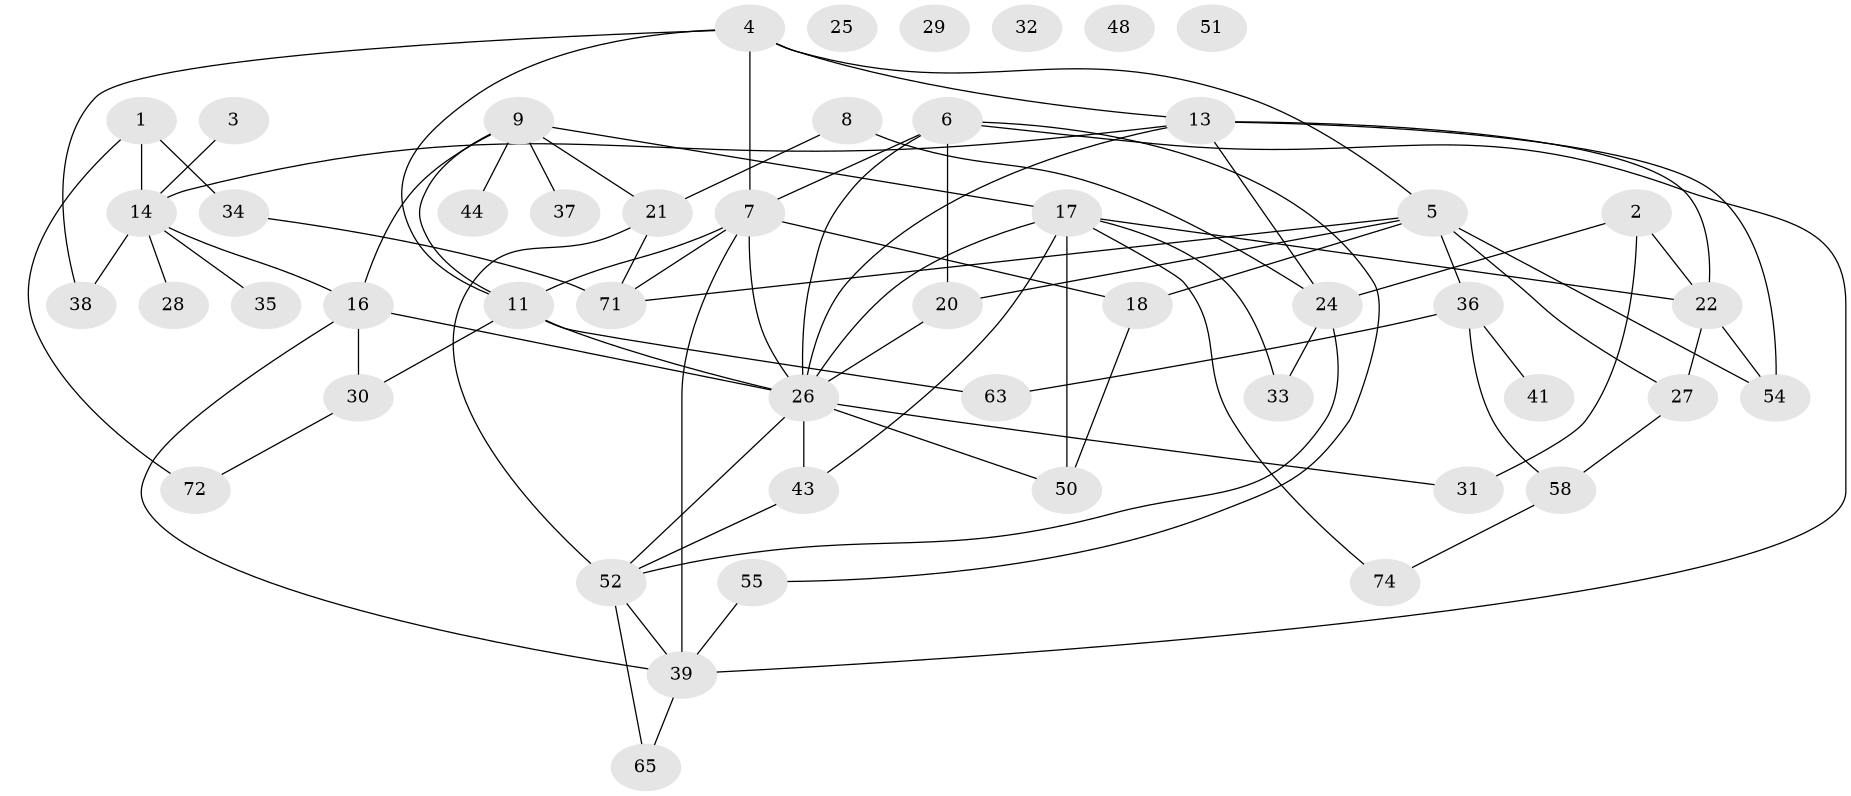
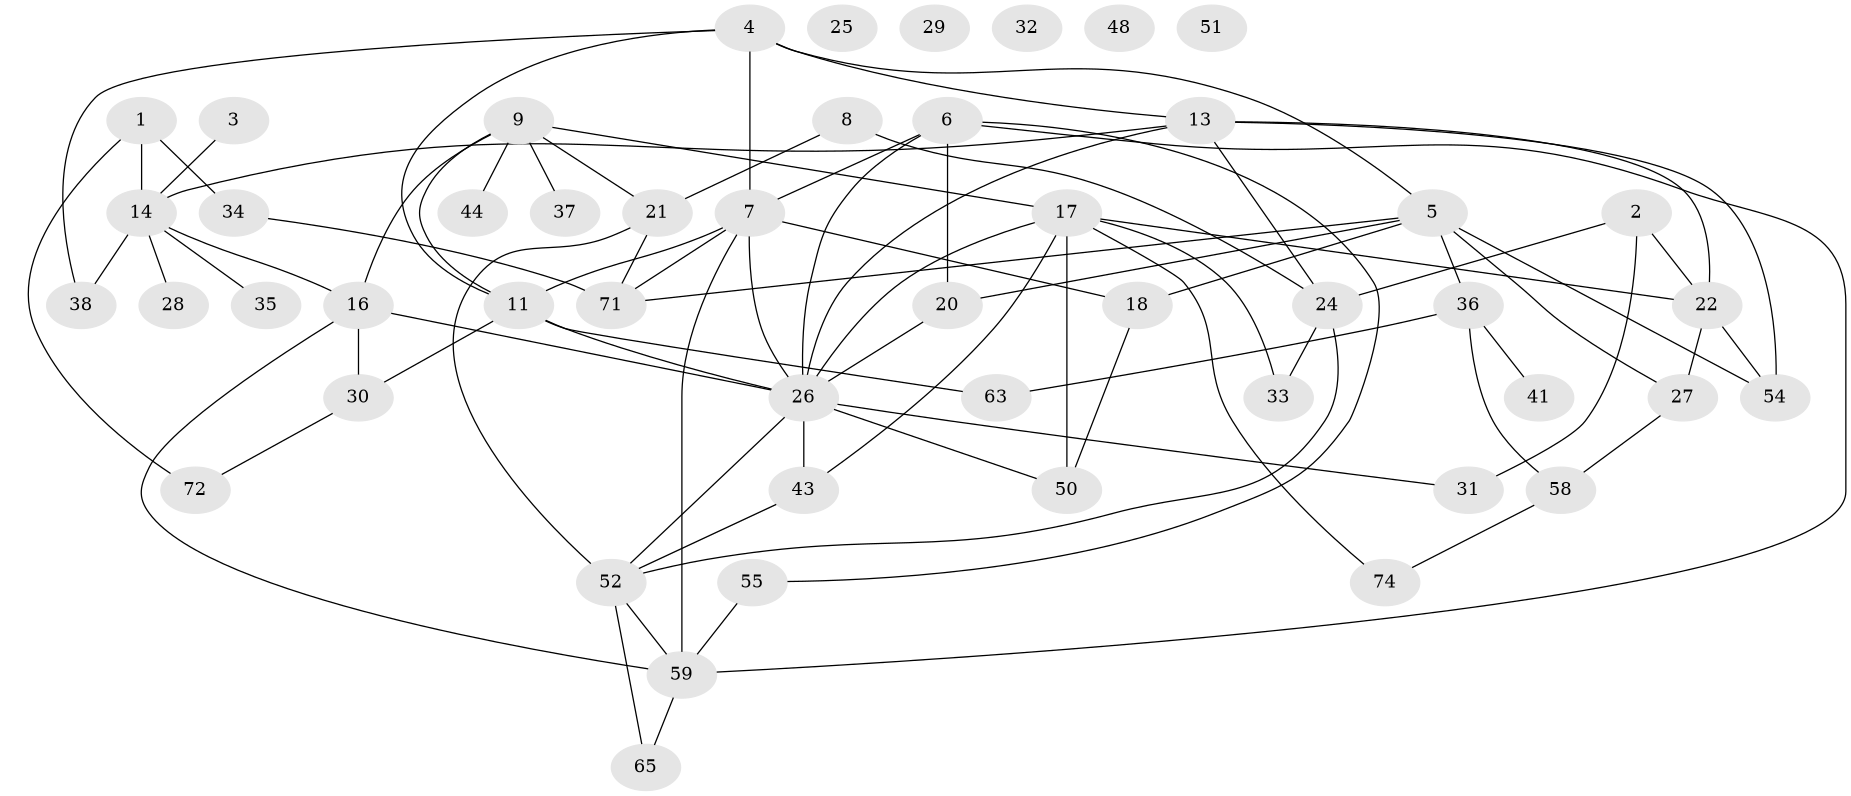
(682, 675) -> (682, 675)
